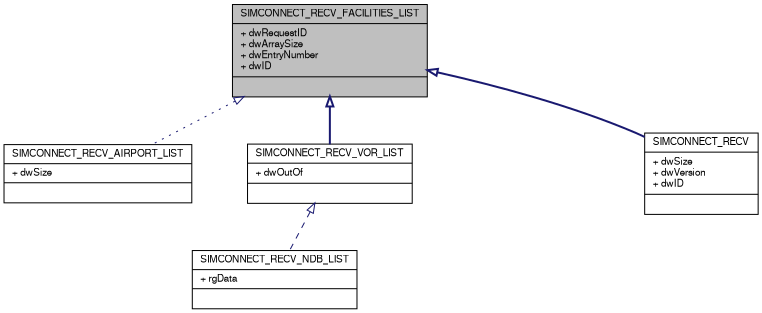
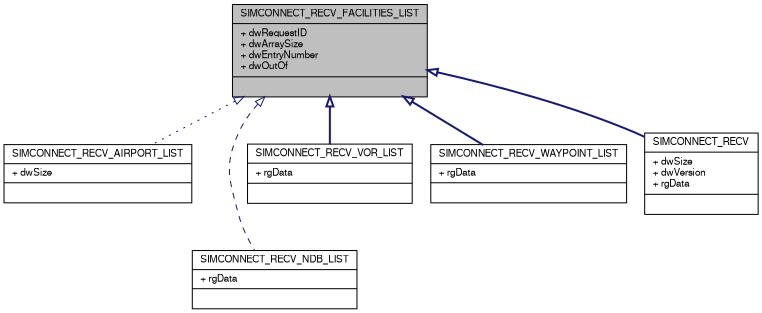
(256, 66) -> (265, 66)
(280, 173) -> (274, 173)
none -> (529, 174)
(668, 184) -> (671, 184)
(300, 231) -> (230, 176)
